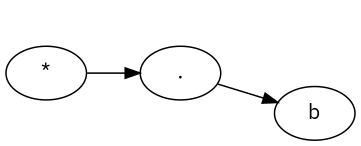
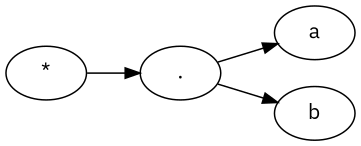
none -> (315, 33)
